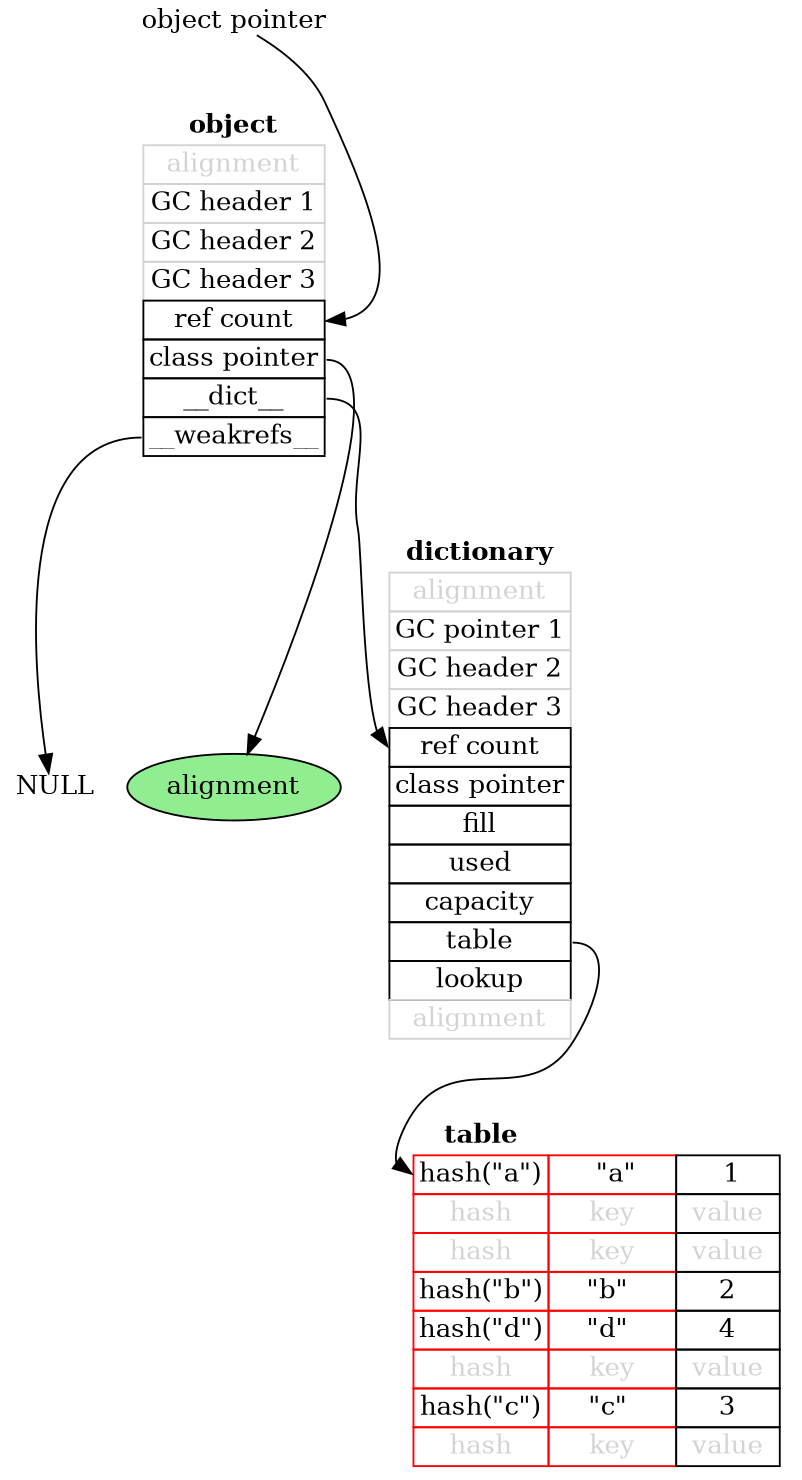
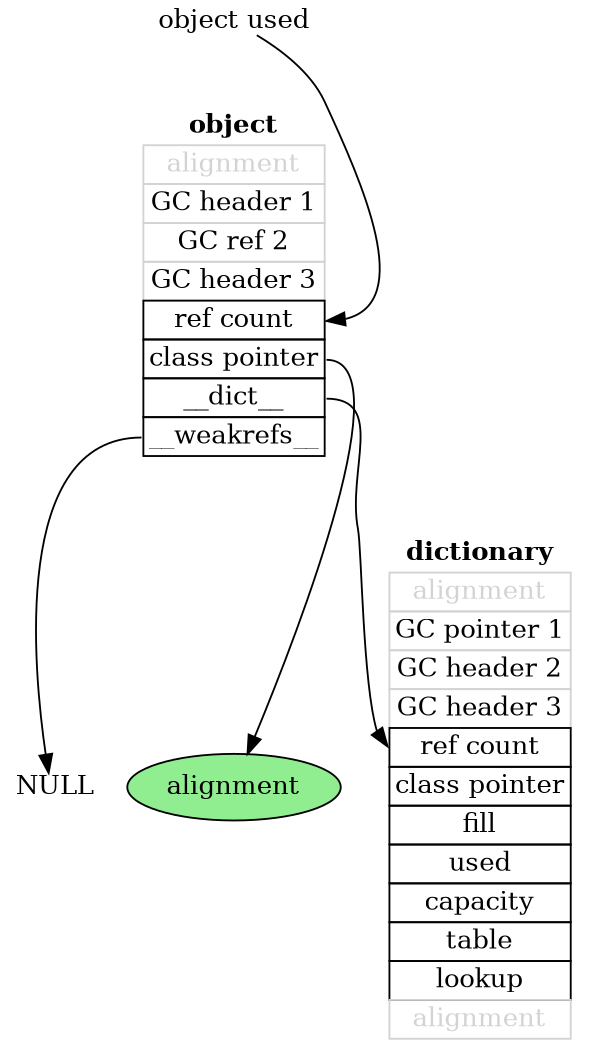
(234, 21) -> (234, 21)
(234, 241) -> (234, 241)
(597, 1292) -> none
